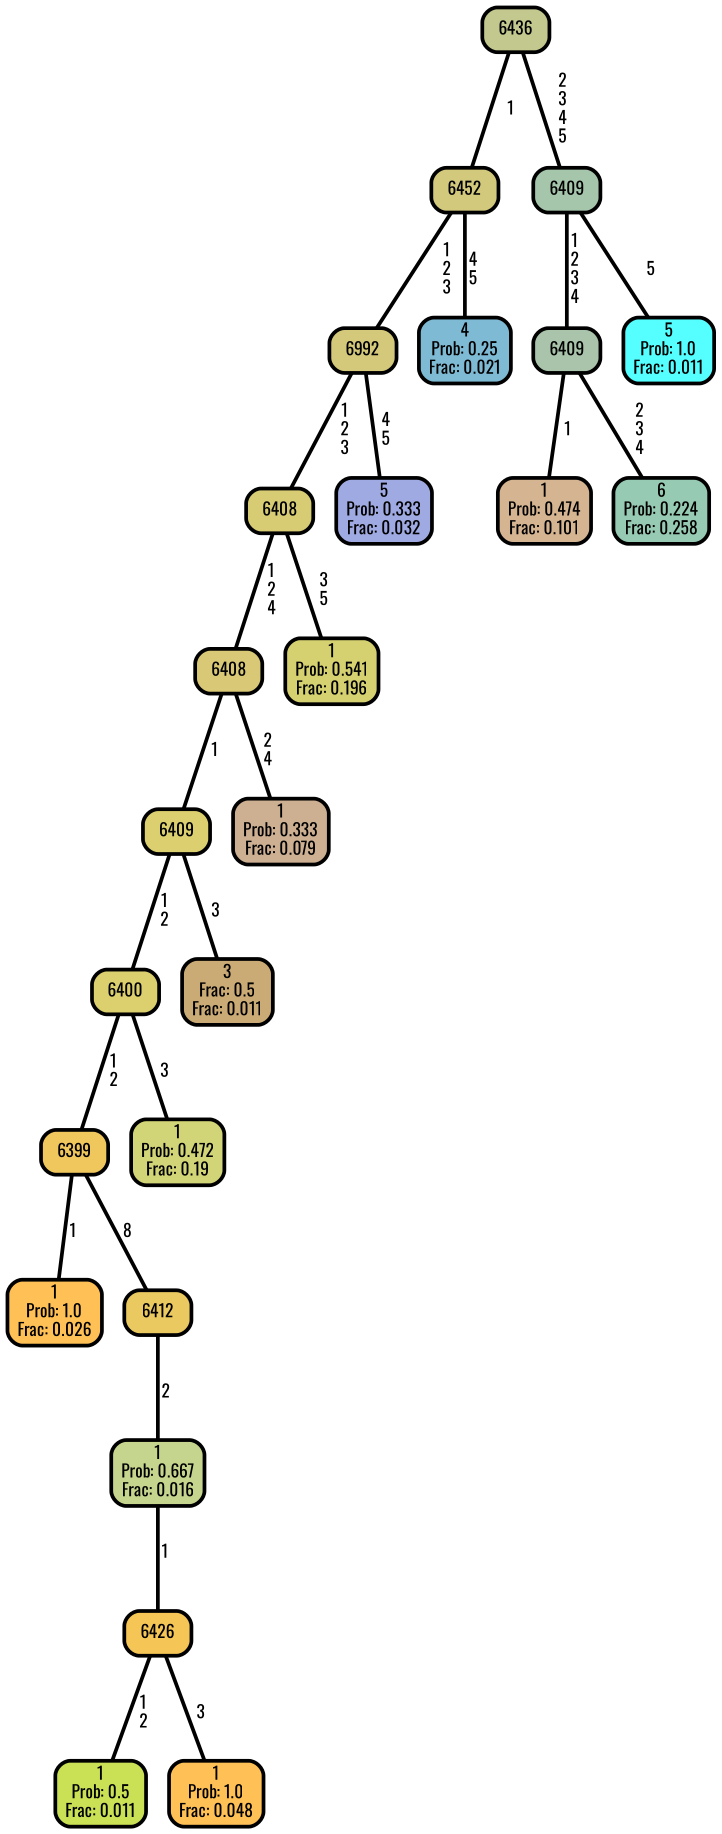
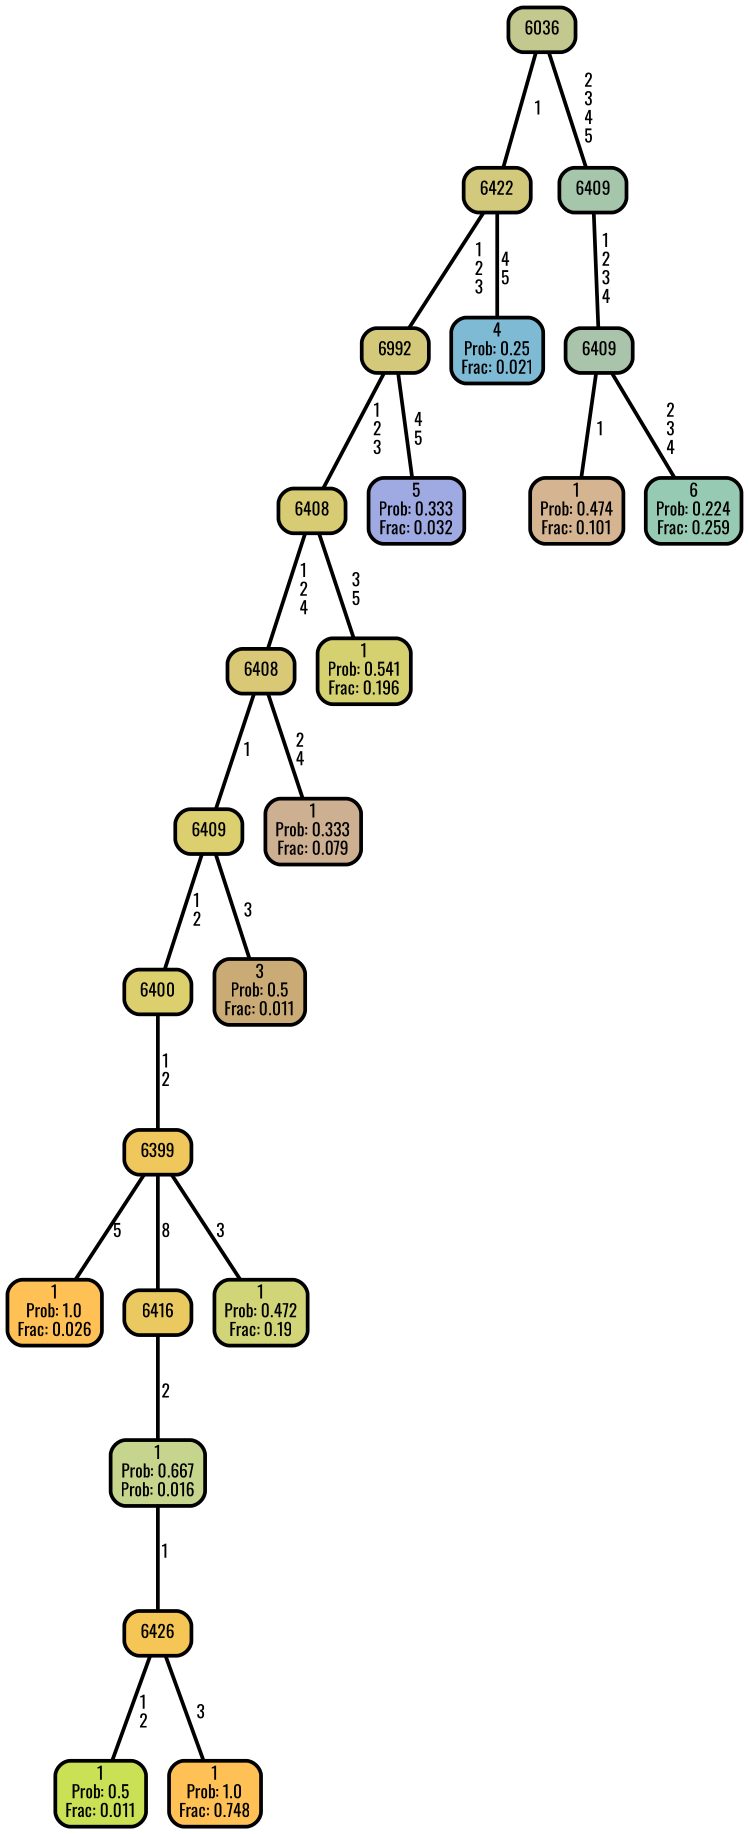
(516, 30) -> (542, 30)
(465, 190) -> (497, 190)
(669, 351) -> none
(661, 511) -> (694, 511)
(227, 992) -> (260, 992)
(150, 1067) -> (206, 1227)
(71, 1232) -> (116, 1232)
(158, 1313) -> (158, 1313)
(158, 1473) -> (158, 1473)
(216, 1794) -> (215, 1794)
